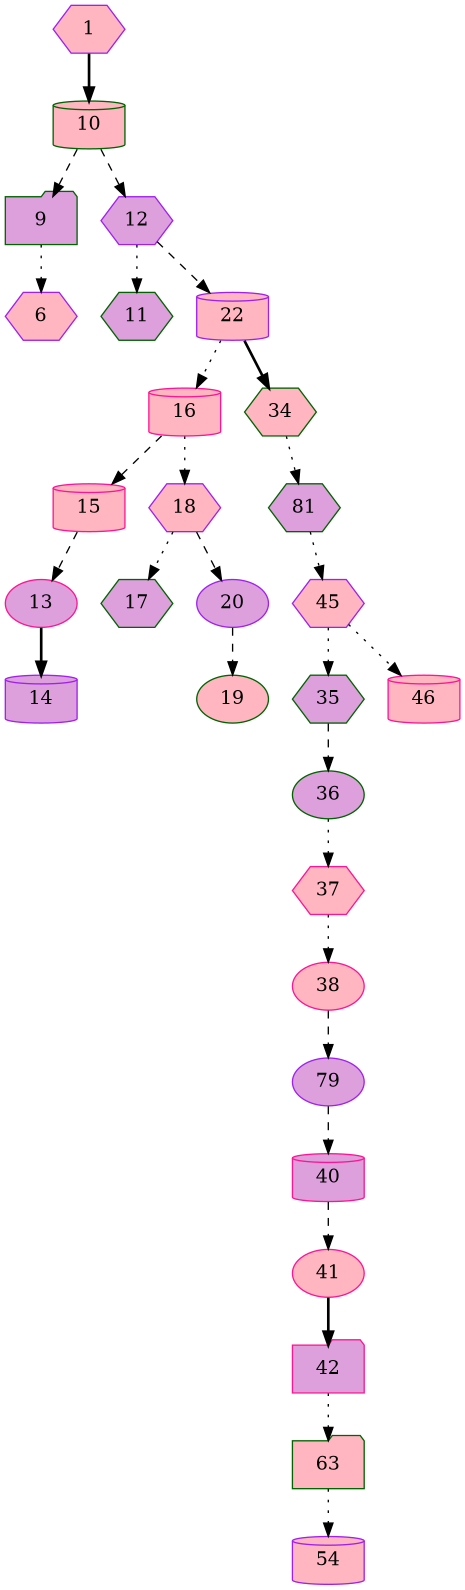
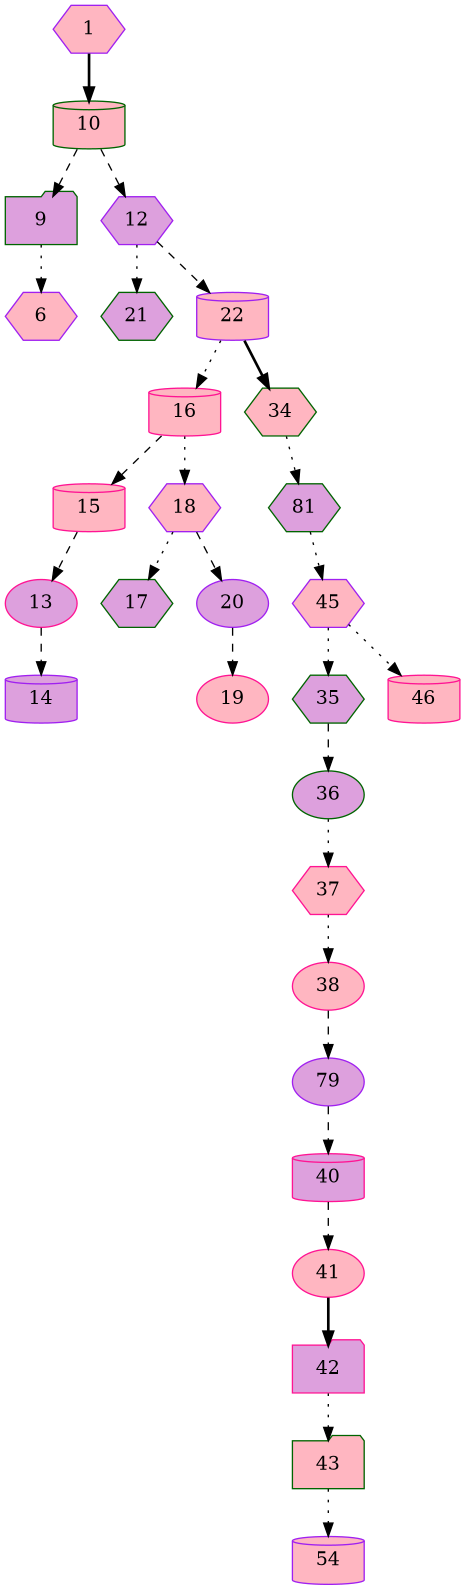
(137, 316) -> (137, 316)
(41, 645) -> (41, 645)
(233, 699) -> (233, 699)
(328, 1465) -> (328, 1465)
